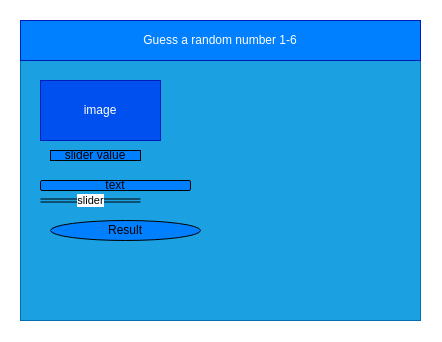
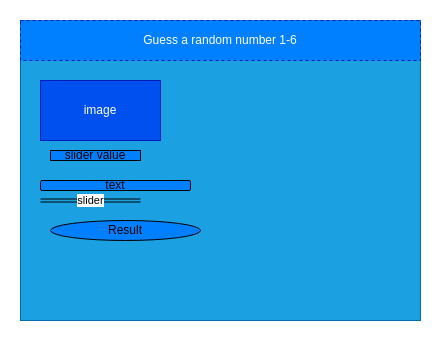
(221, 41) -> (221, 41)
